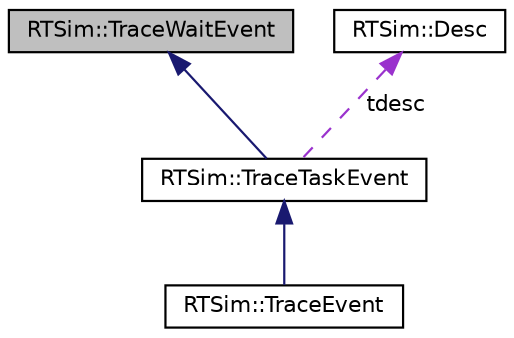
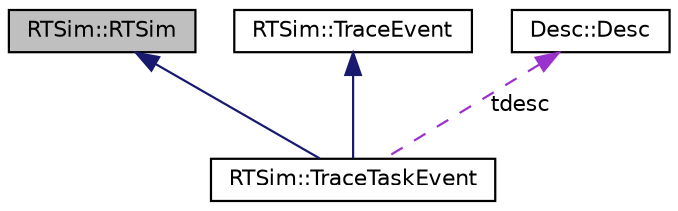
(151, 31) -> (102, 31)
(420, 31) -> (591, 31)
(284, 254) -> (353, 117)
